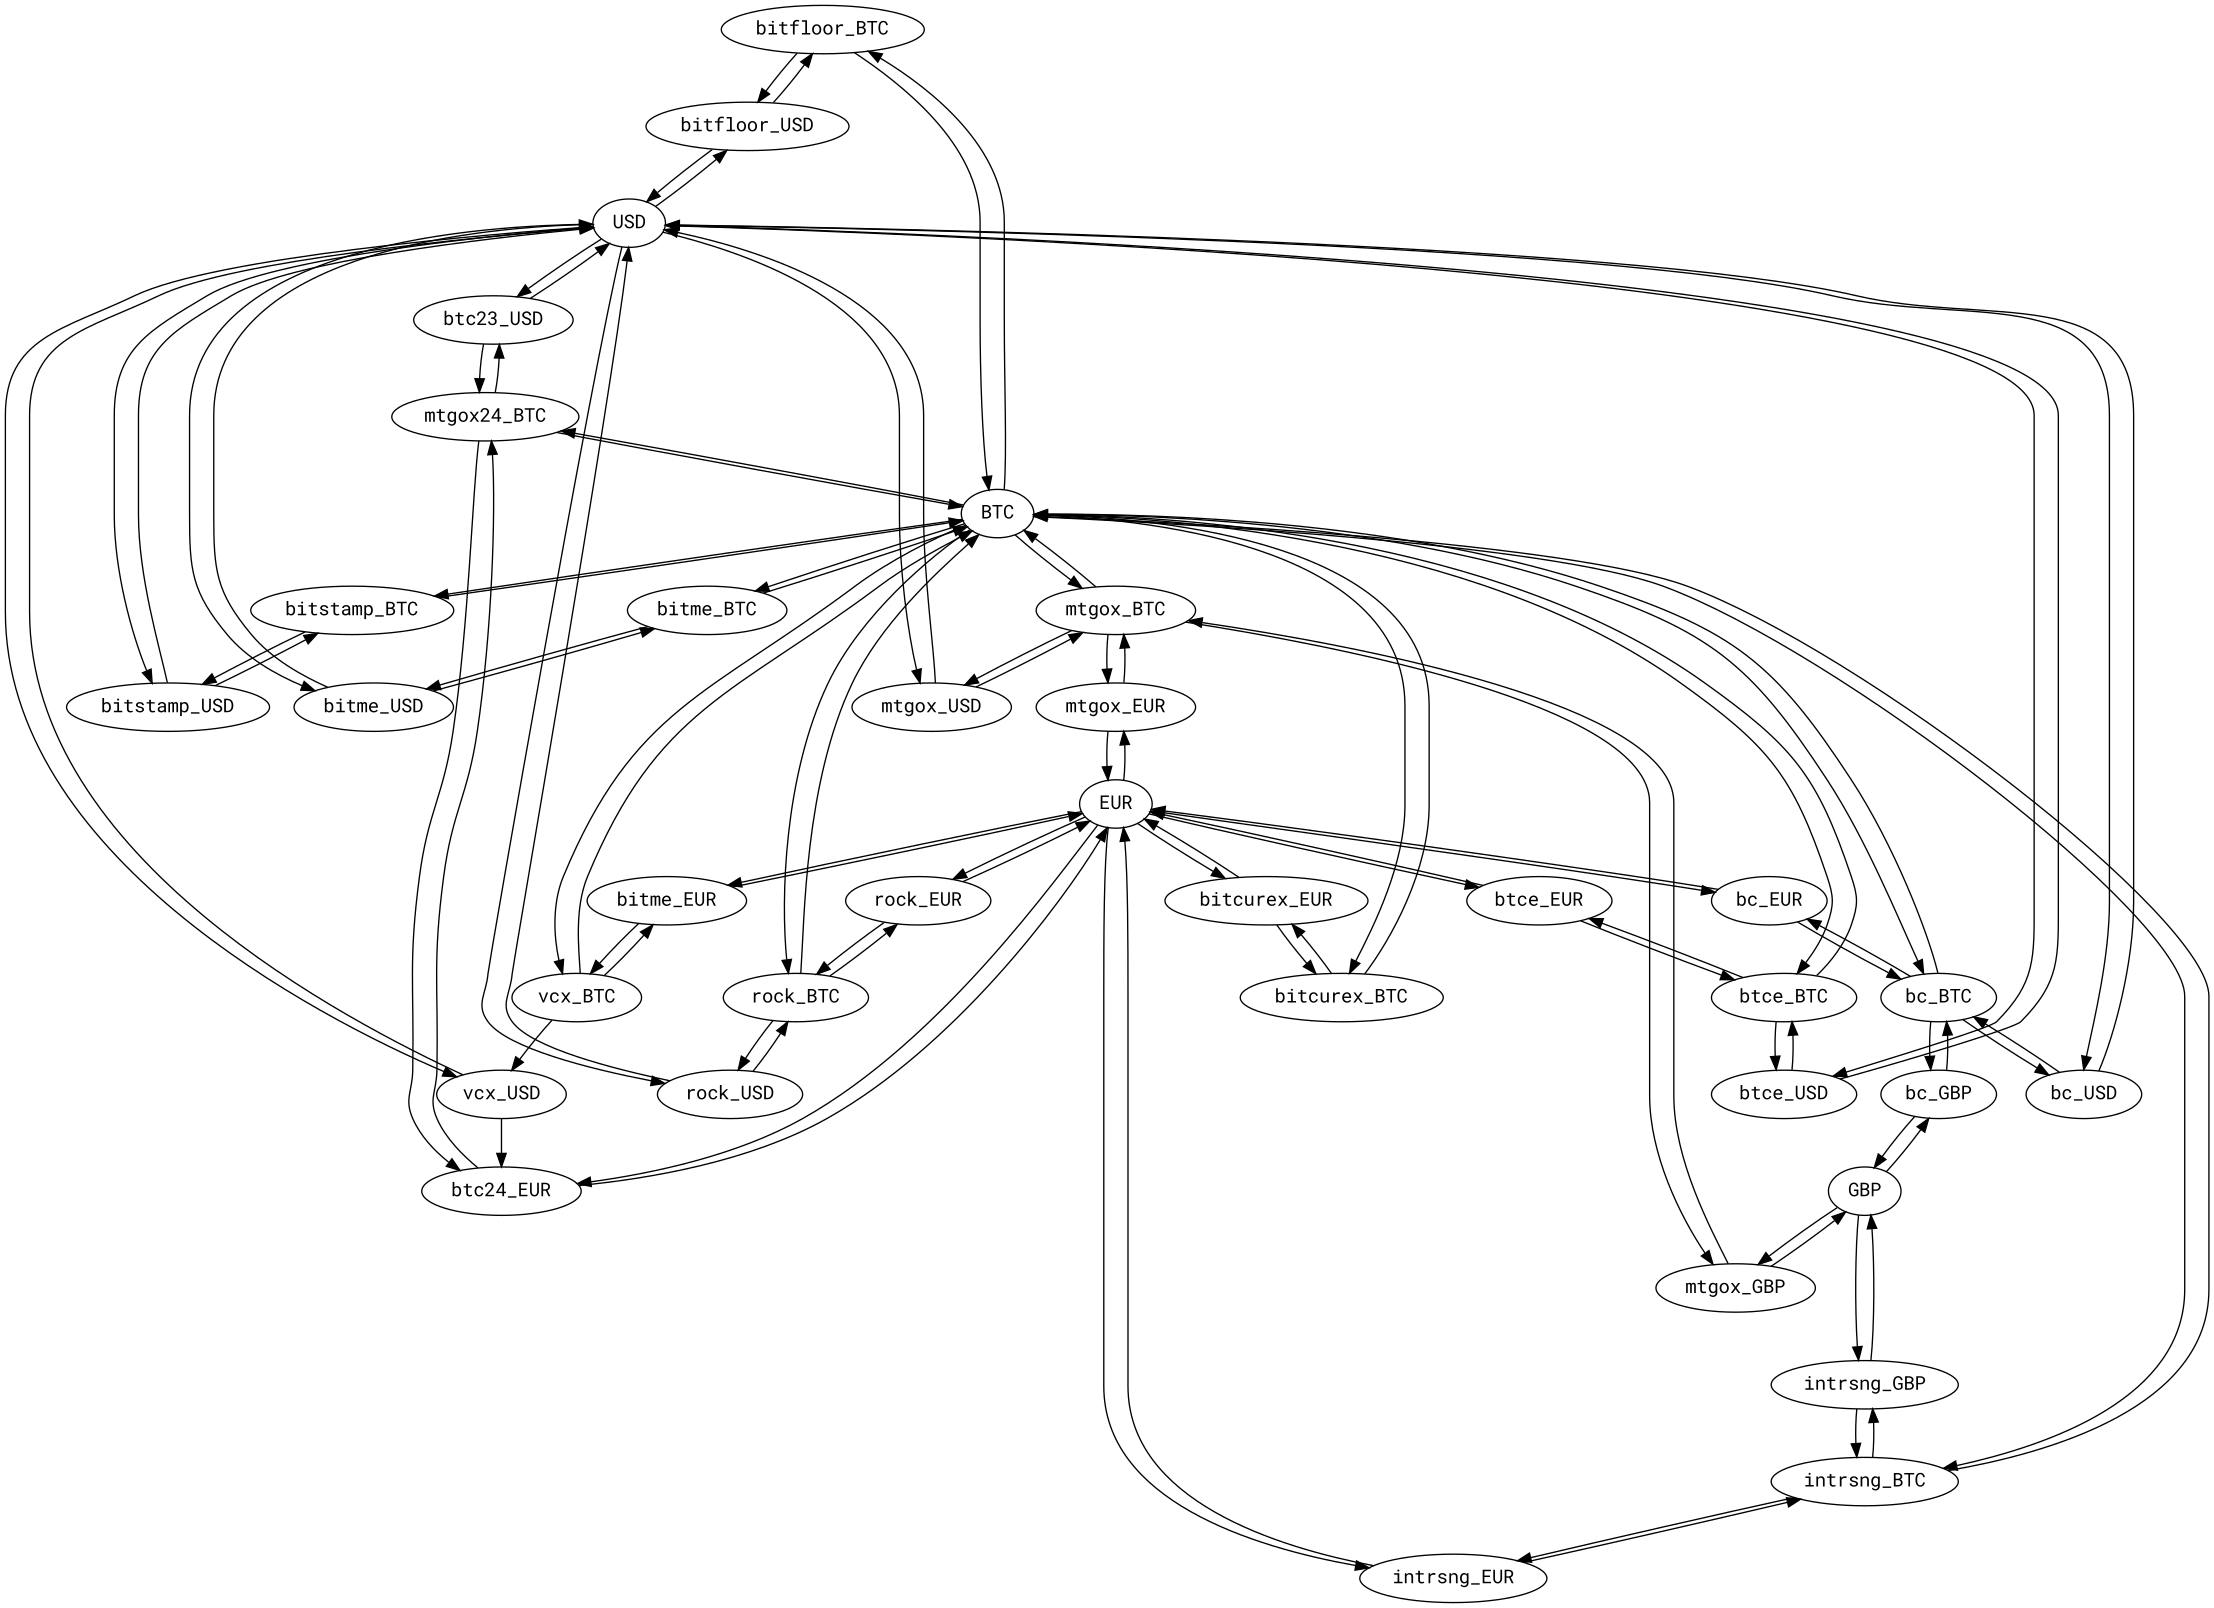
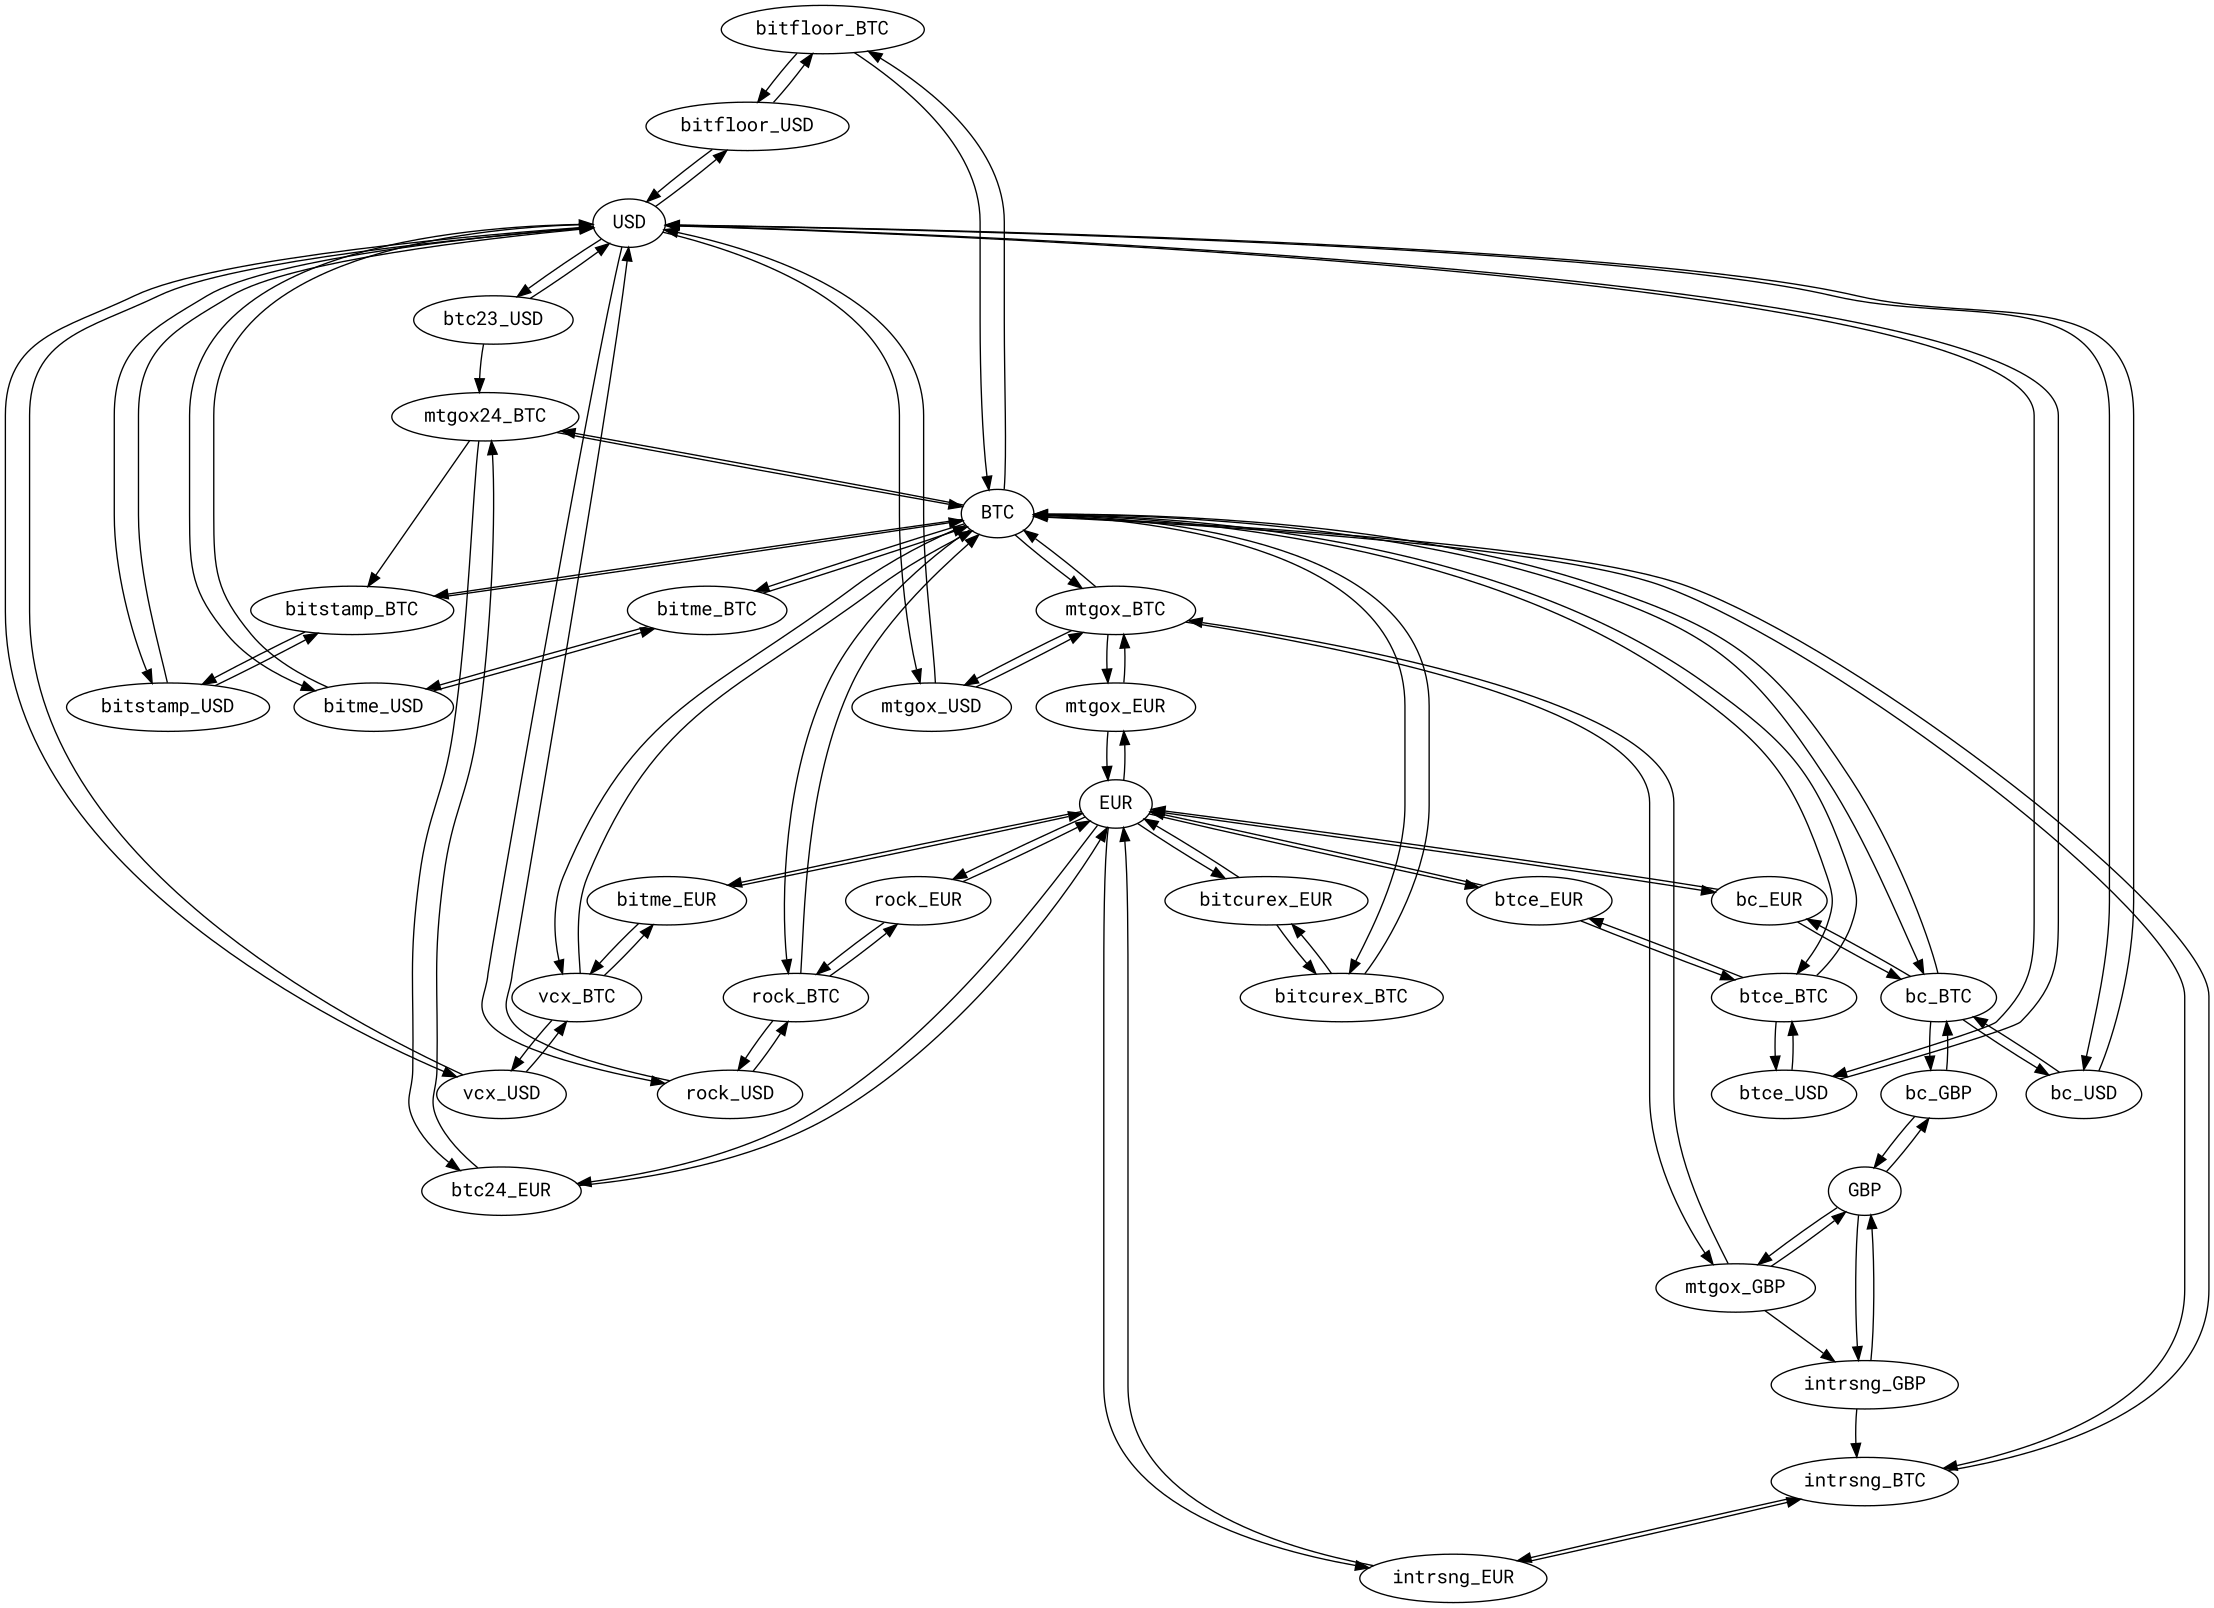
(498, 375) -> (423, 508)
(501, 1136) -> (537, 1059)
(1874, 1440) -> (1794, 1332)
